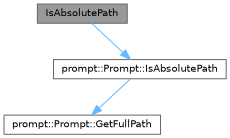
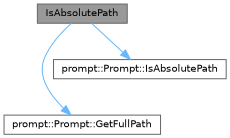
(115, 93) -> (43, 64)
